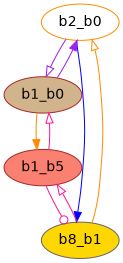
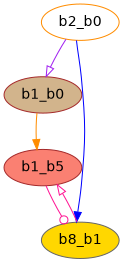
(65, 64) -> none
(103, 136) -> none
(50, 137) -> none
